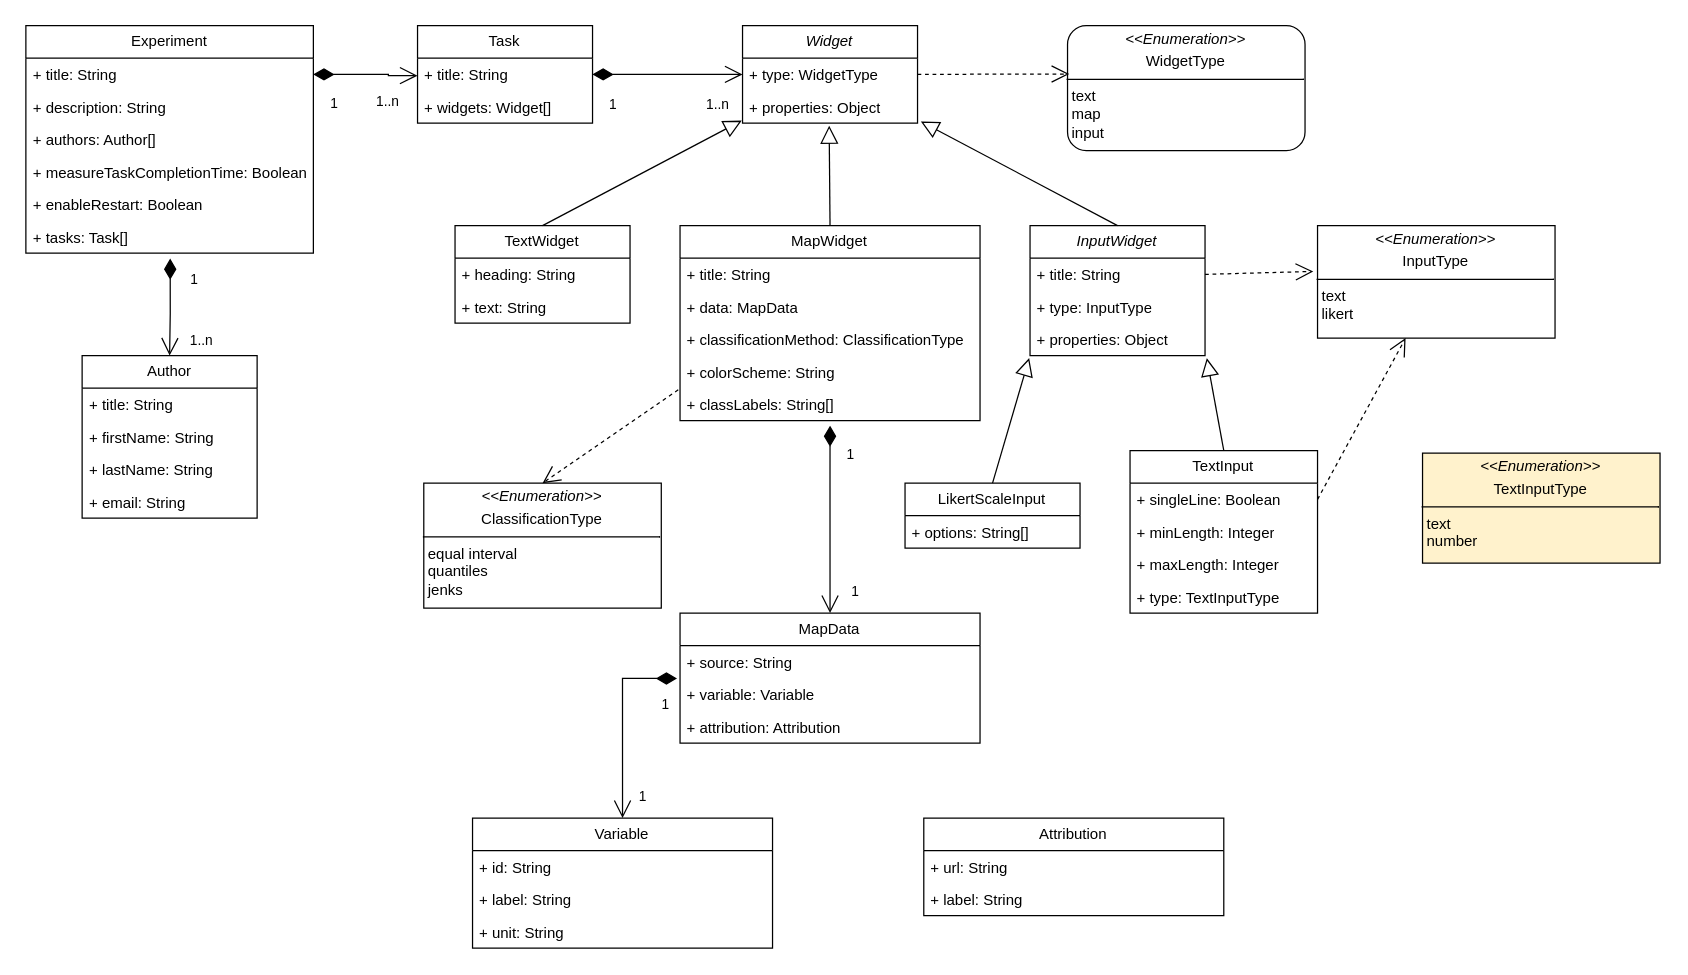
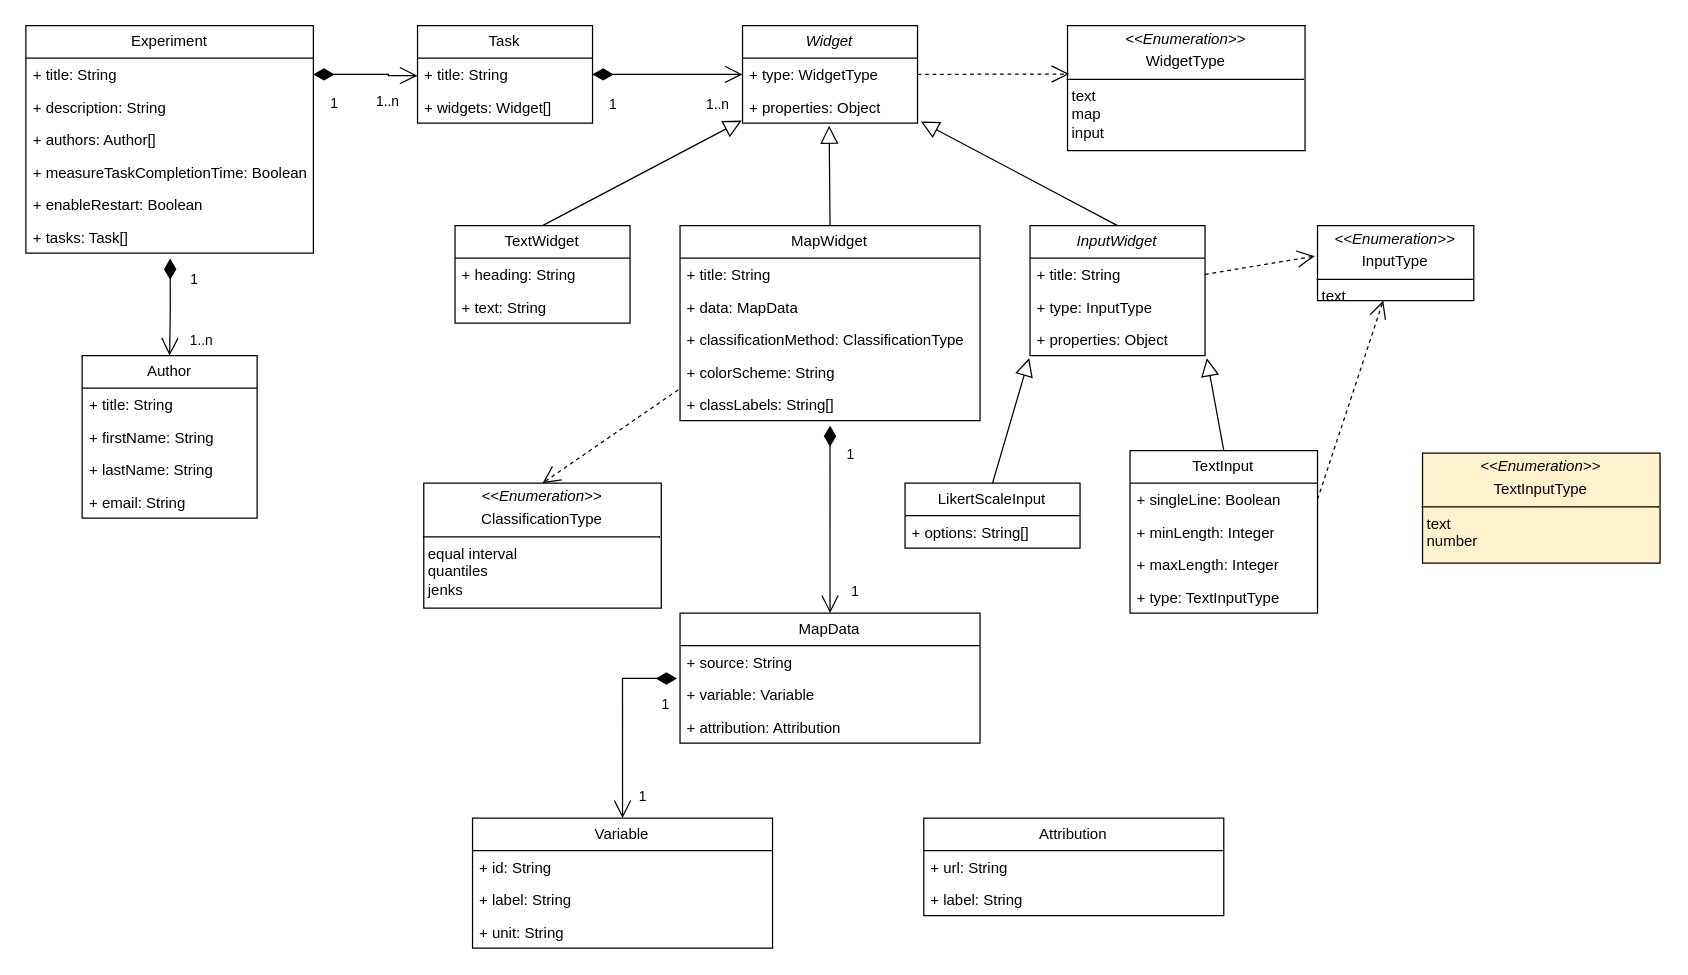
(1186, 88) -> (1186, 88)
(1436, 282) -> (1395, 263)
